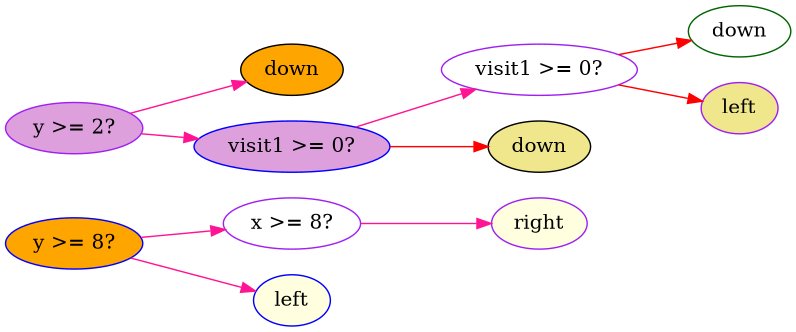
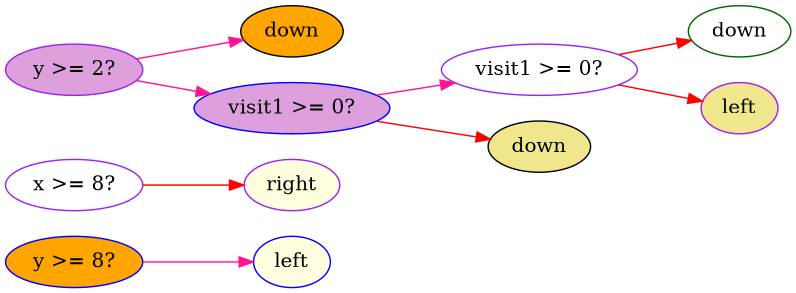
(419, 224) -> (186, 185)
(176, 234) -> none
